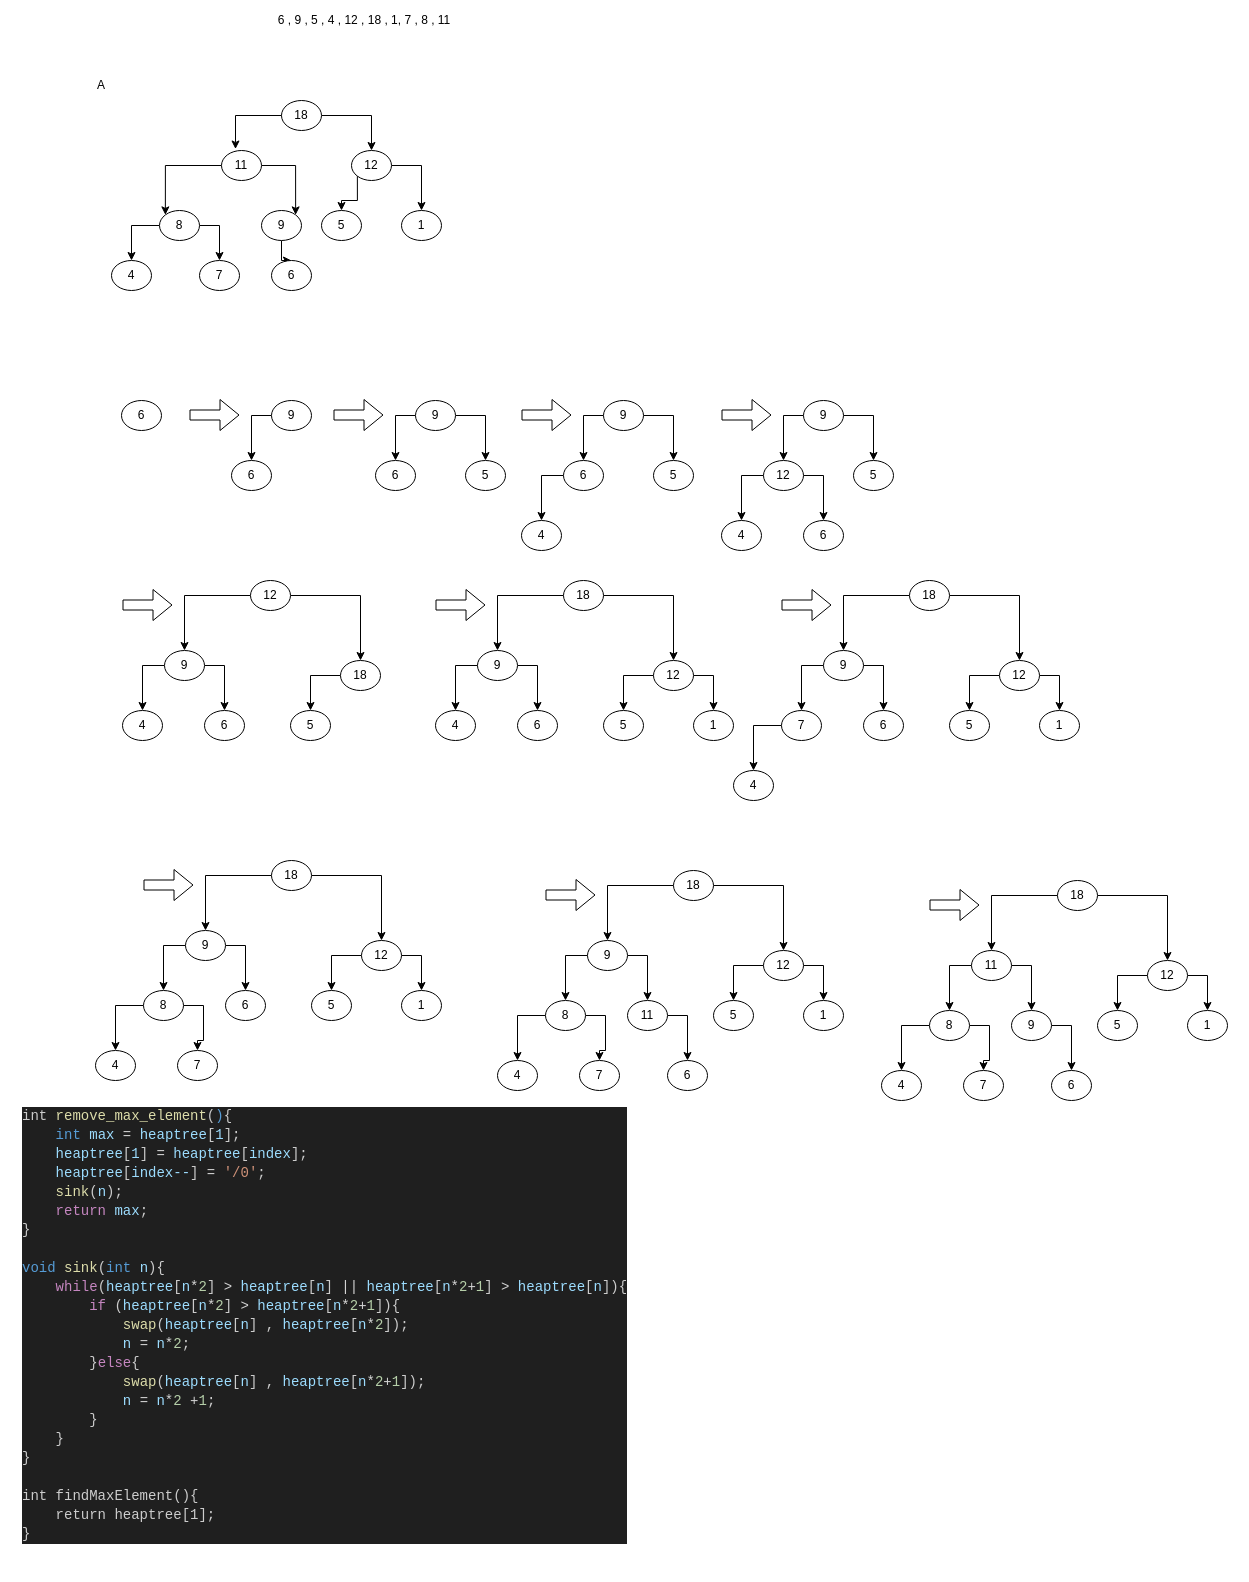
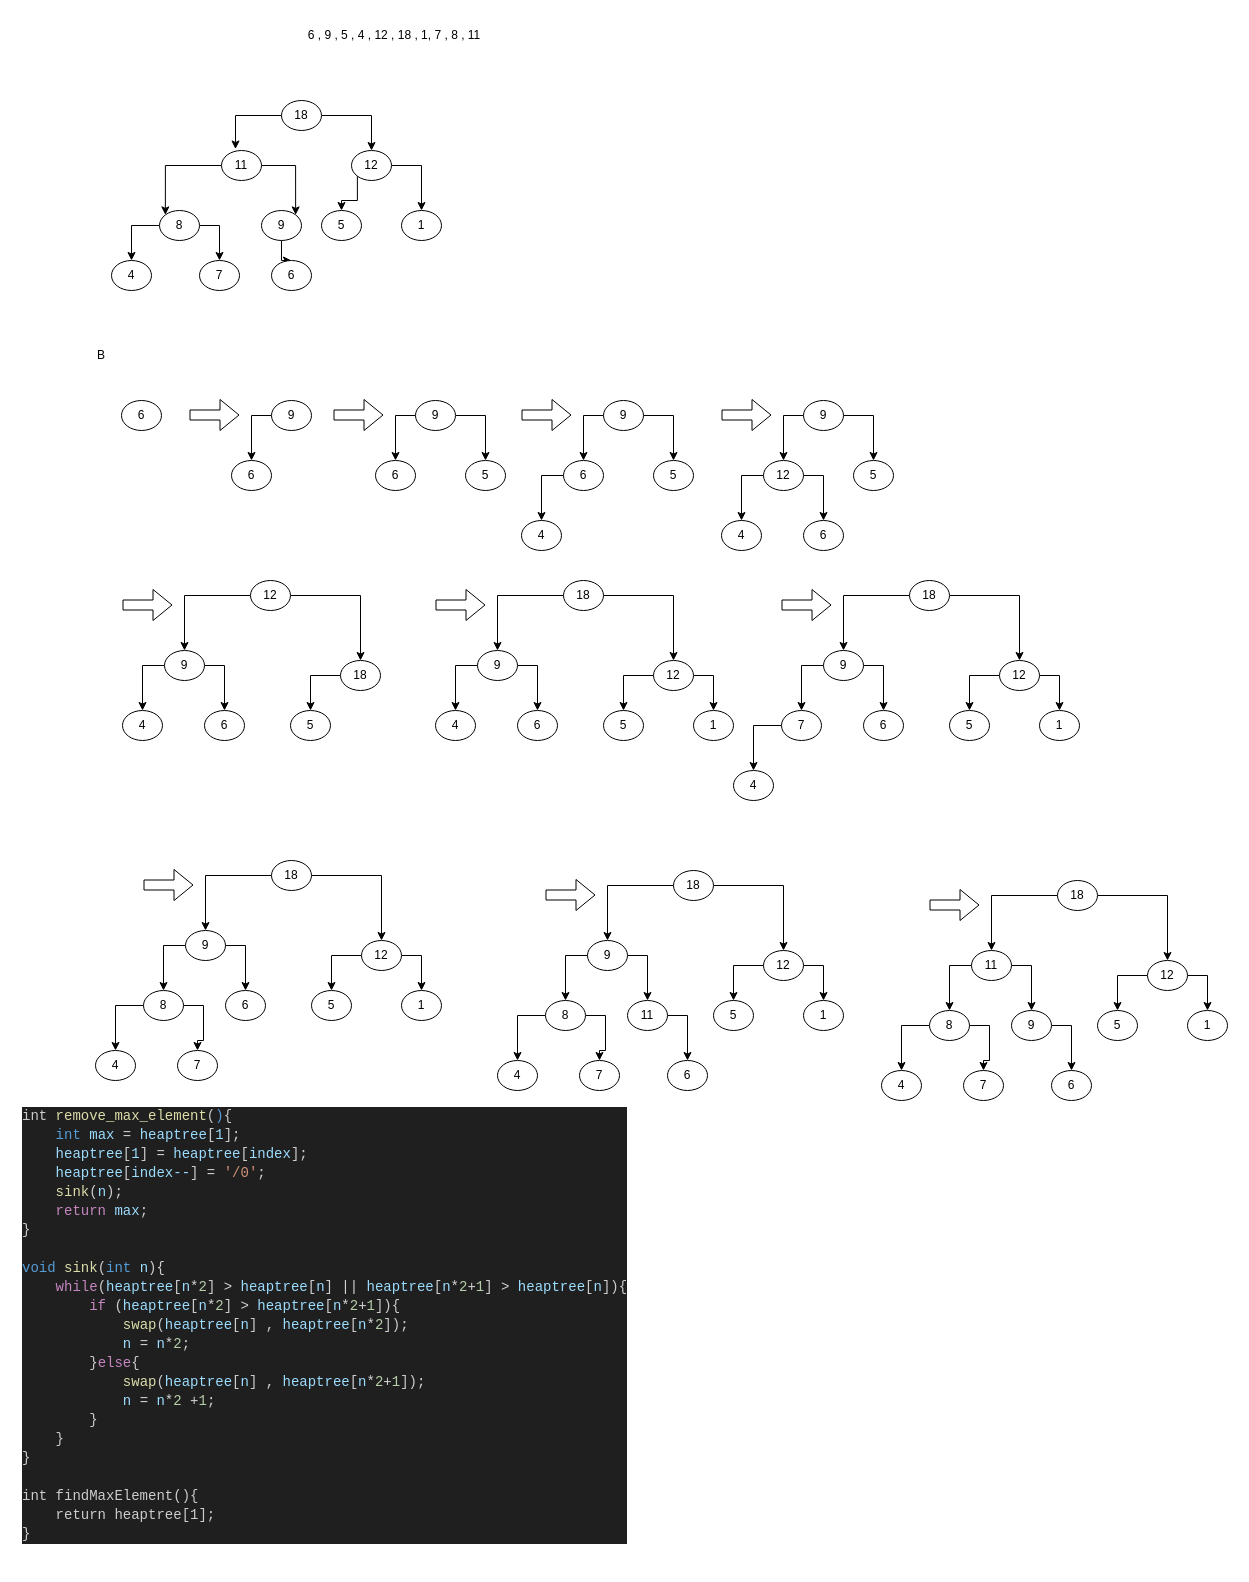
(365, 21) -> (395, 36)
(102, 86) -> none
none -> (102, 356)
